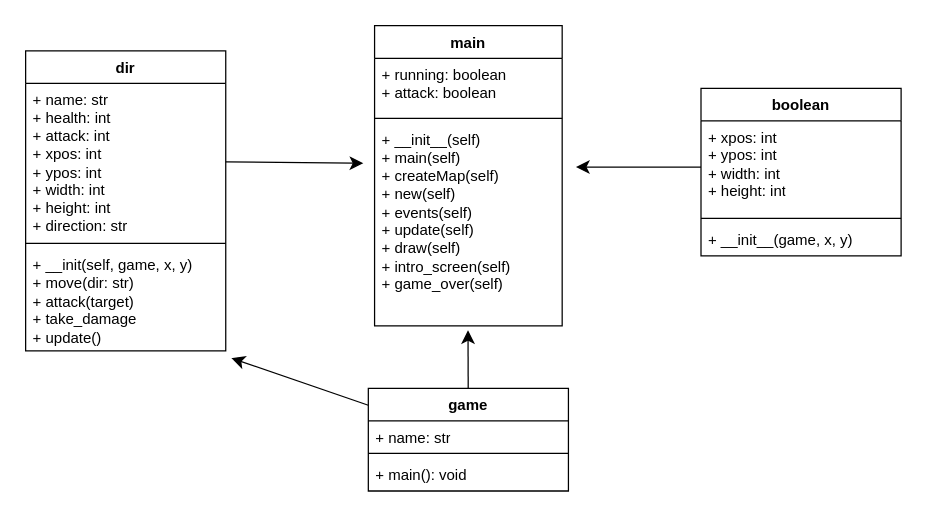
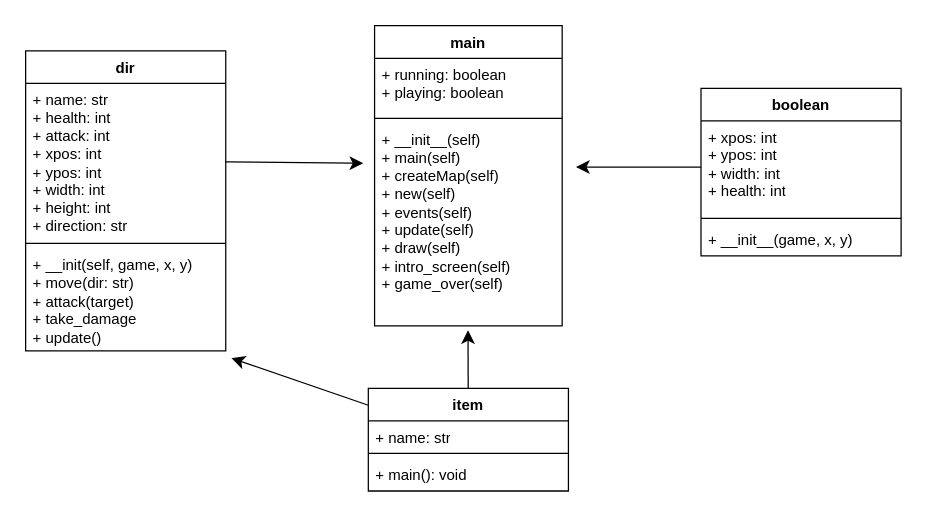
(448, 85) -> (448, 85)
(753, 165) -> (753, 165)
(468, 406) -> (468, 406)
